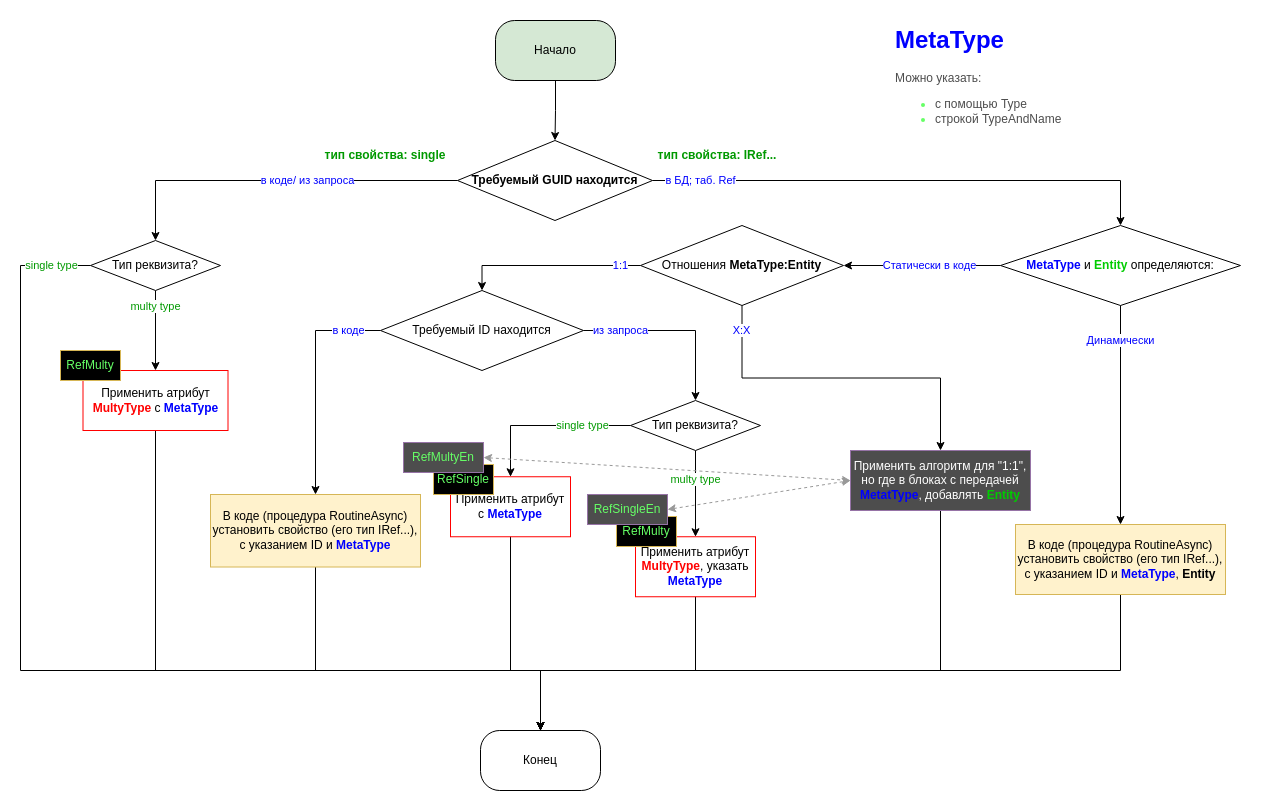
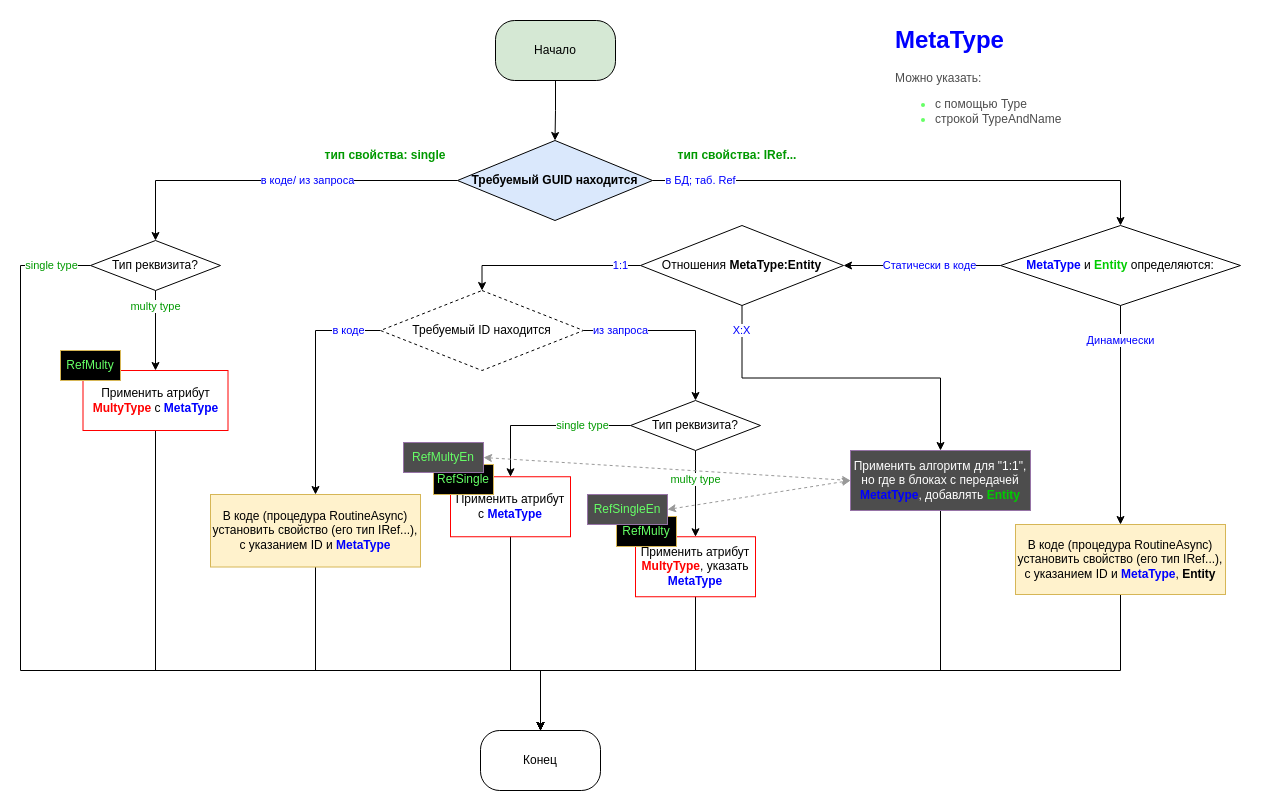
(718, 156) -> (738, 156)
(555, 181) -> (555, 181)
(482, 331) -> (482, 331)
